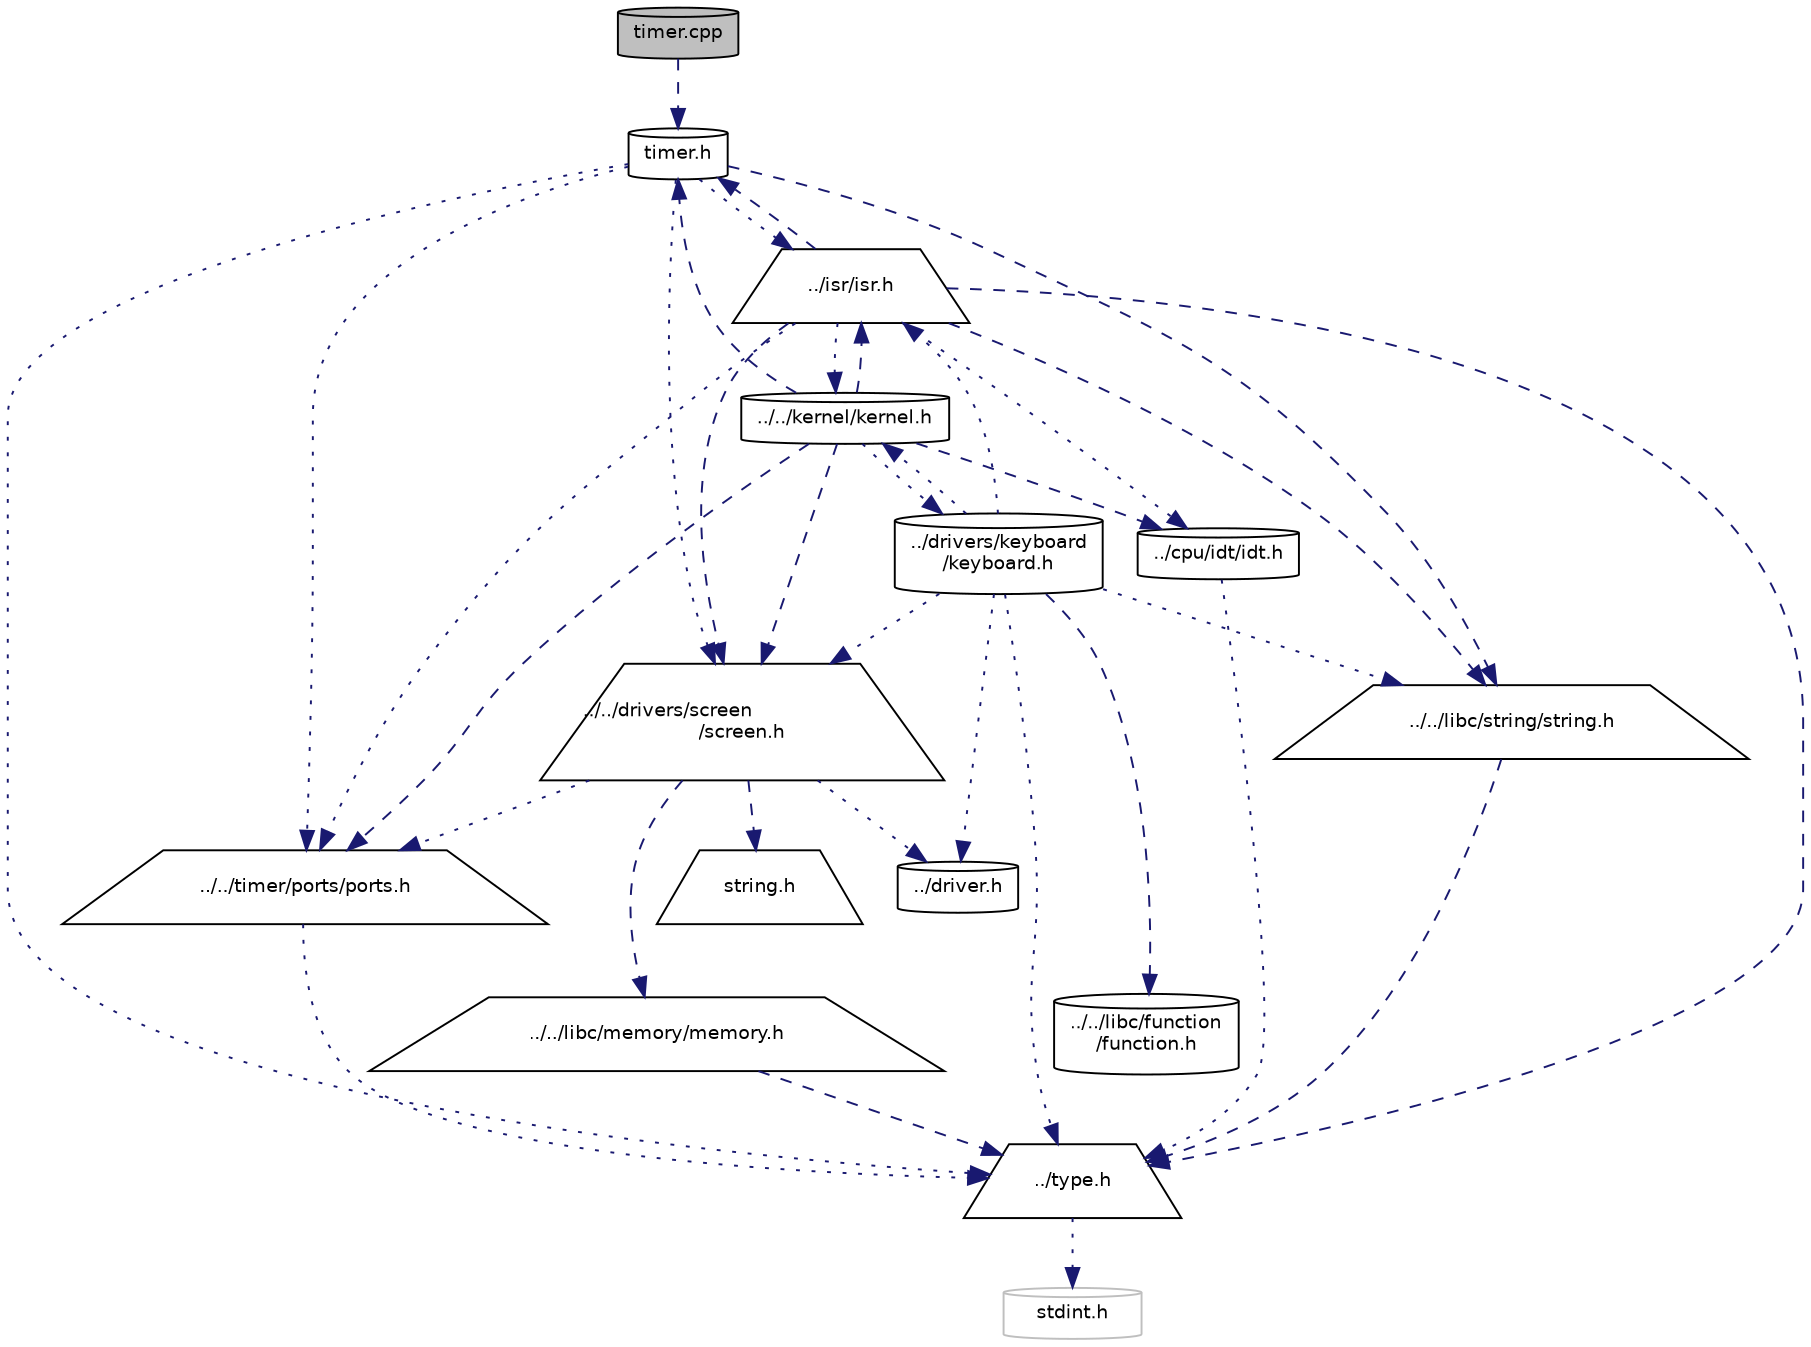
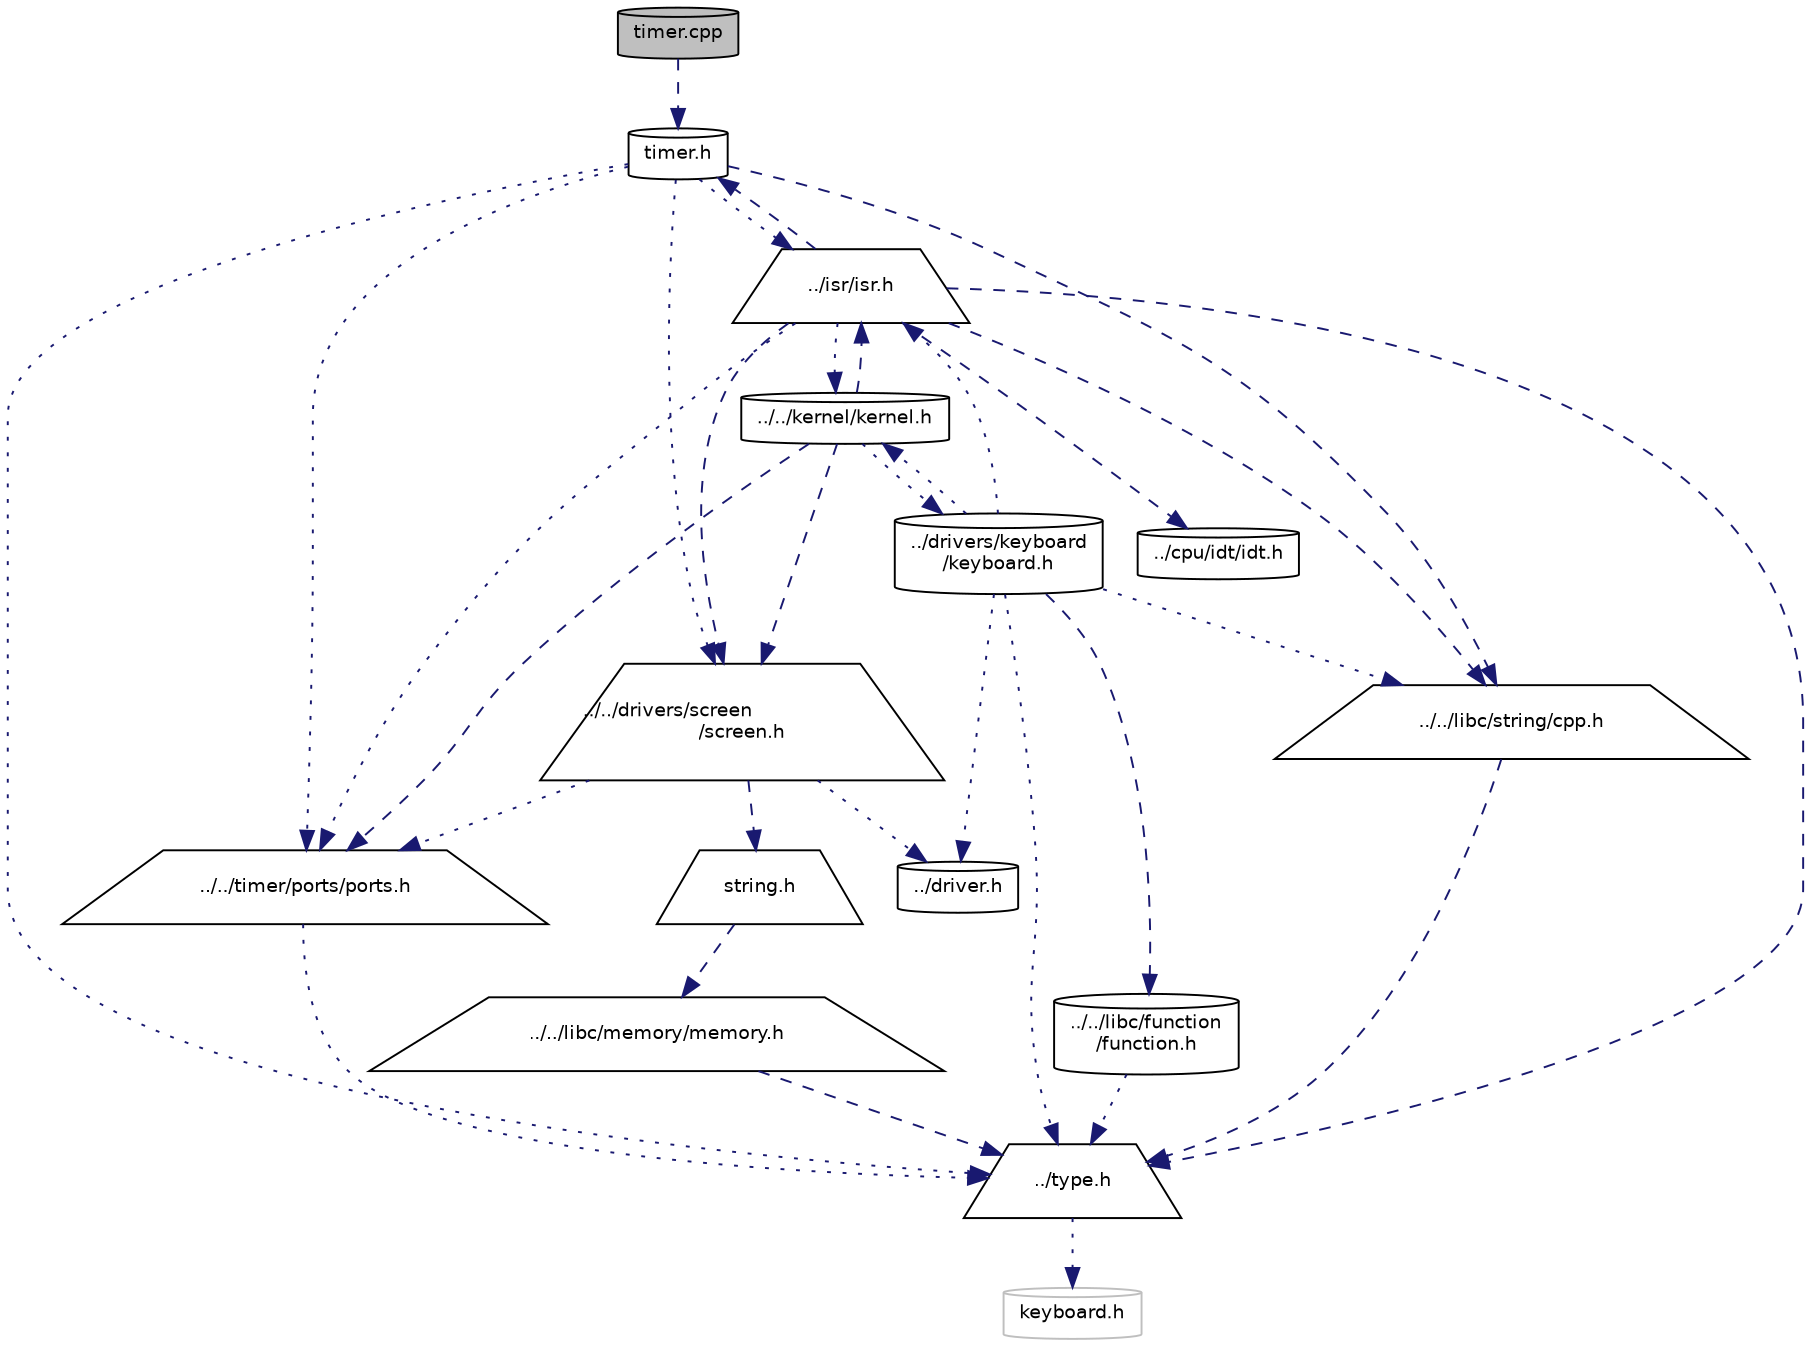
(709, 313) -> none
(1038, 418) -> (1038, 418)
(1030, 481) -> none
(893, 623) -> none
(1512, 722) -> (1512, 722)
(634, 873) -> (714, 953)
(1257, 888) -> (1113, 1100)
(1073, 1313) -> (1073, 1313)
